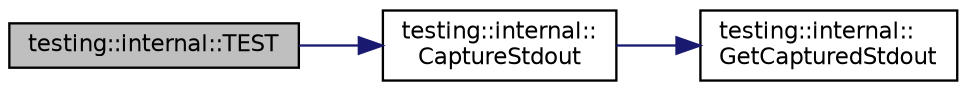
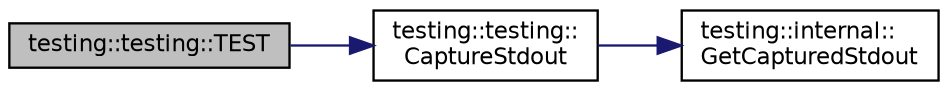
(154, 46) -> (149, 46)
(500, 46) -> (486, 46)
